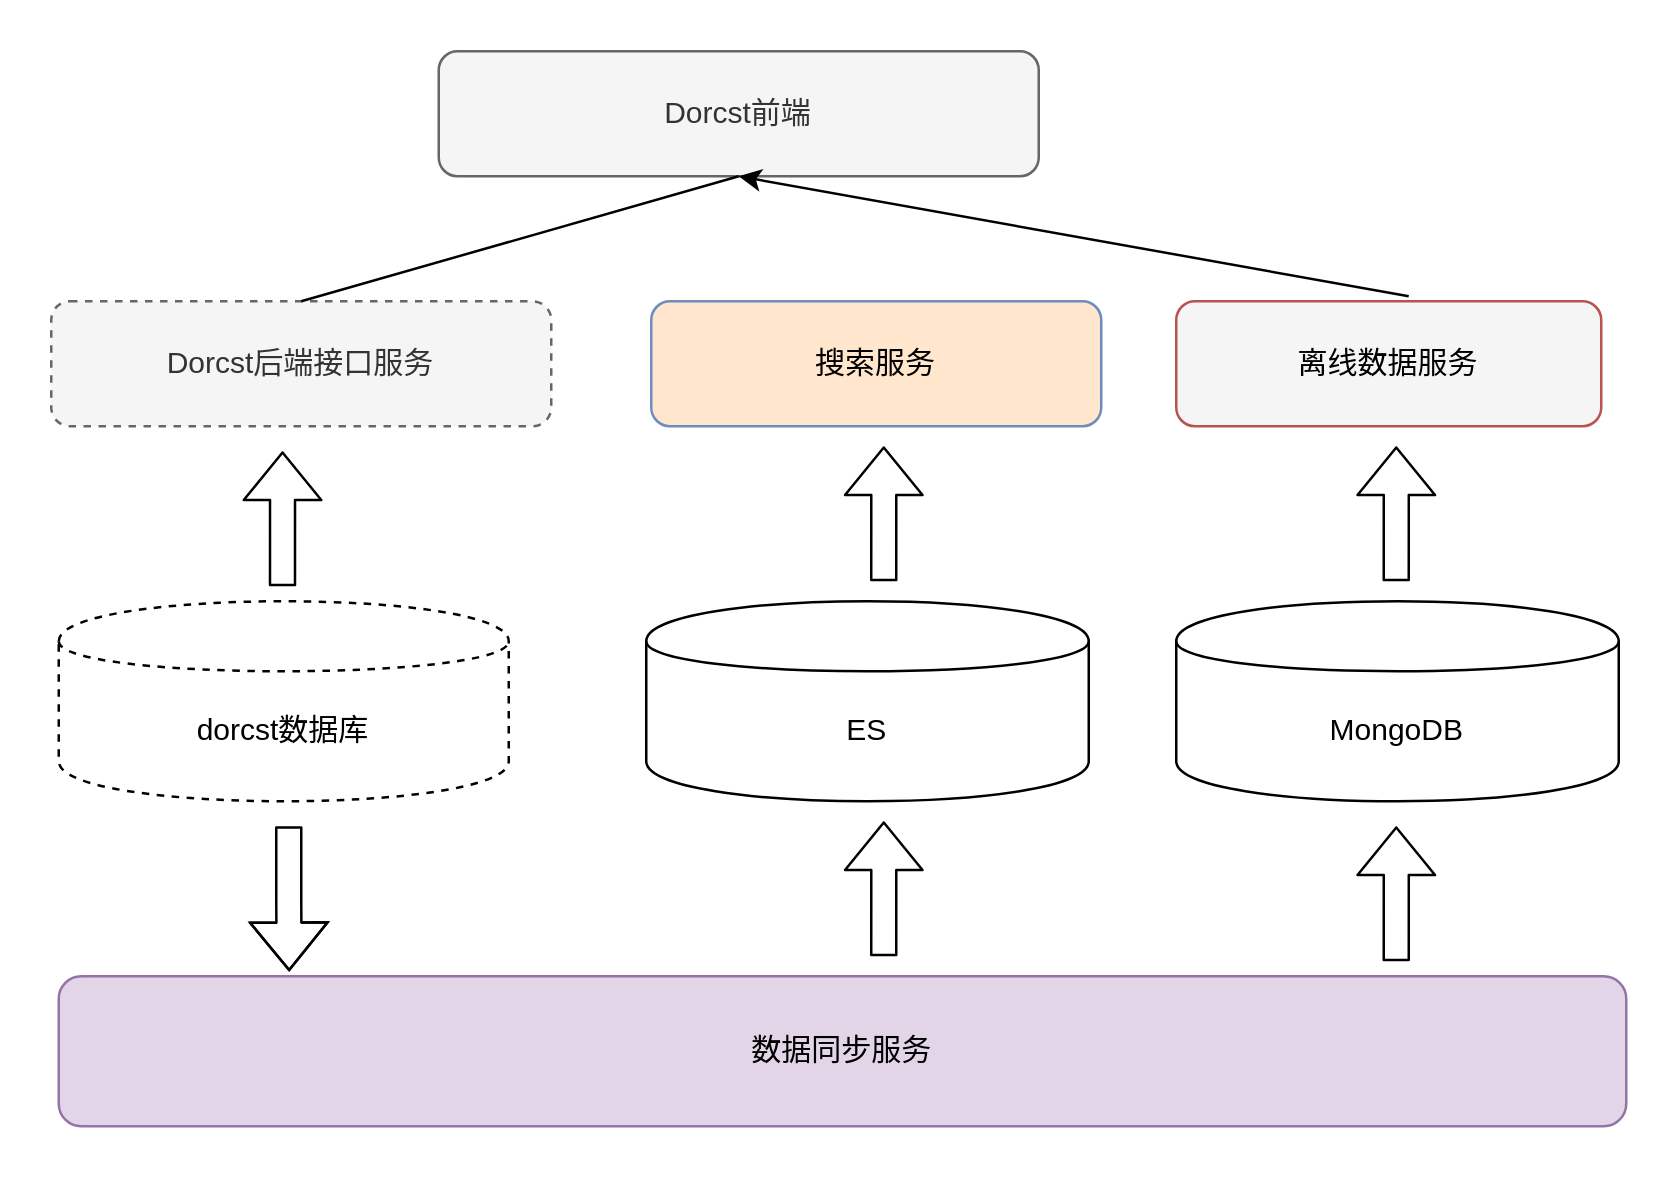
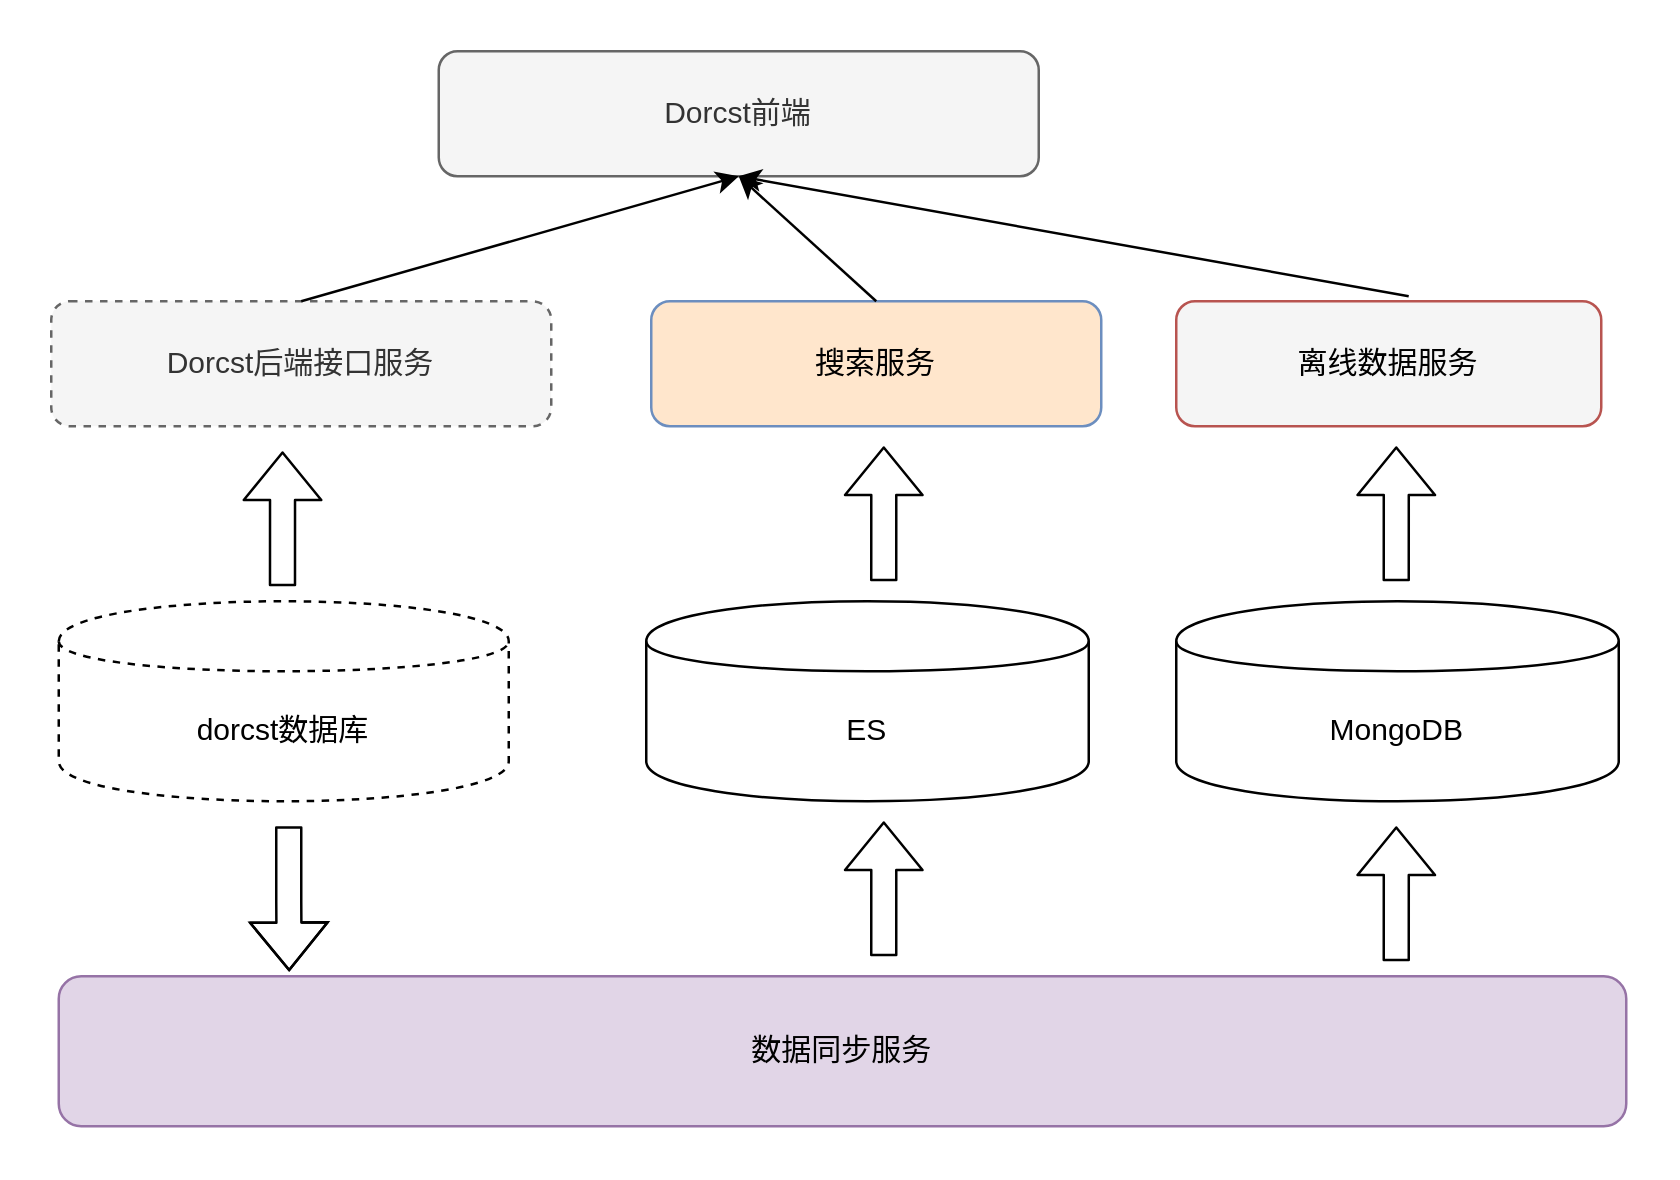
(728, 179) -> (721, 181)
none -> (814, 244)
